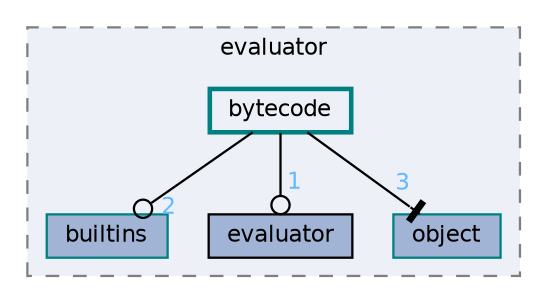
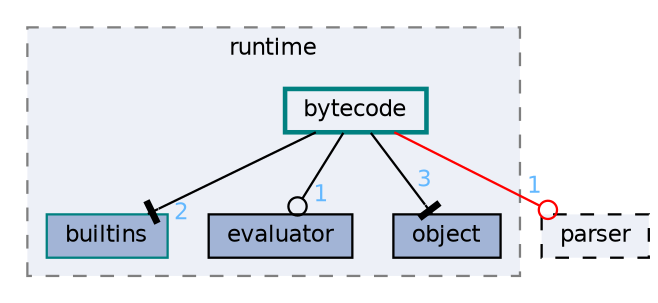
(274, 49) -> (274, 49)
(202, 168) -> (237, 171)
(447, 236) -> (447, 236)
none -> (595, 236)
